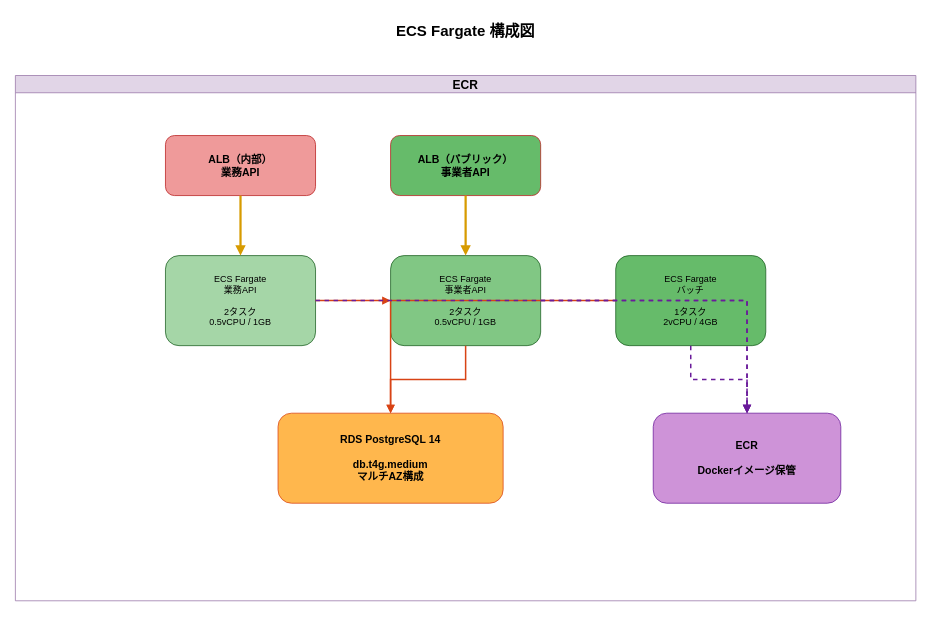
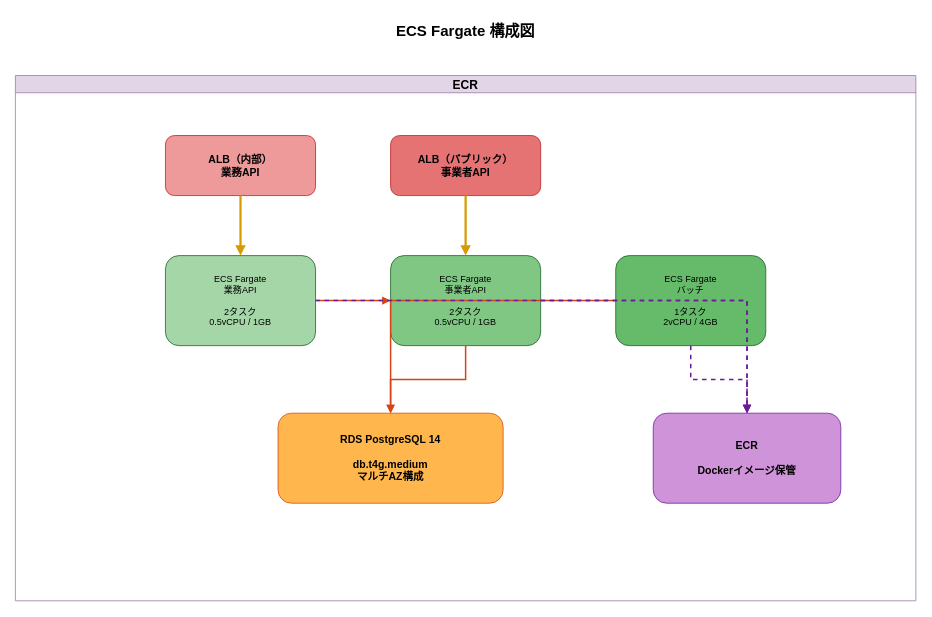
(465, 165) -> (465, 165)
